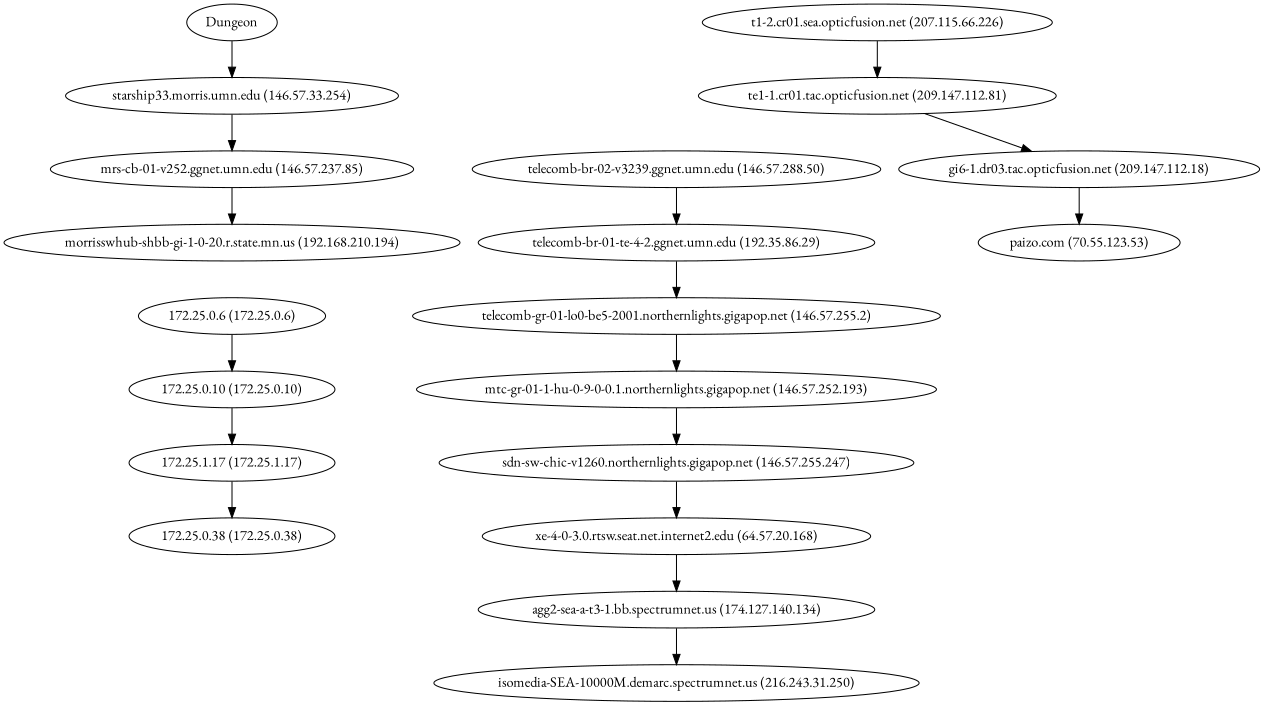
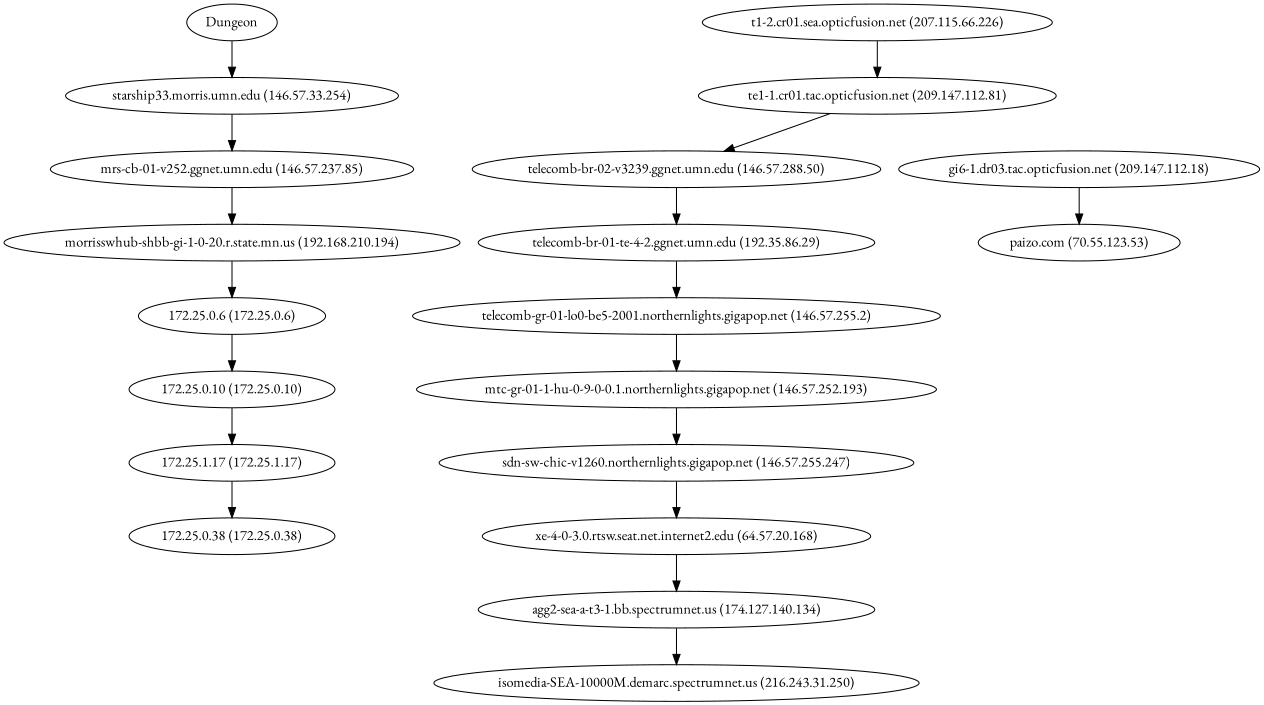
(973, 131) -> (782, 131)
none -> (232, 274)
